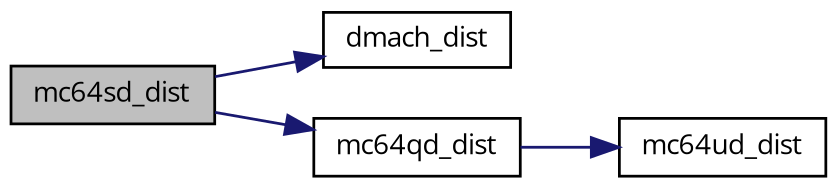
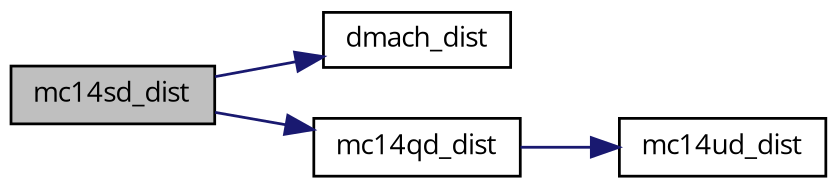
(113, 95) -> (113, 95)
(417, 147) -> (417, 147)
(723, 147) -> (723, 147)
